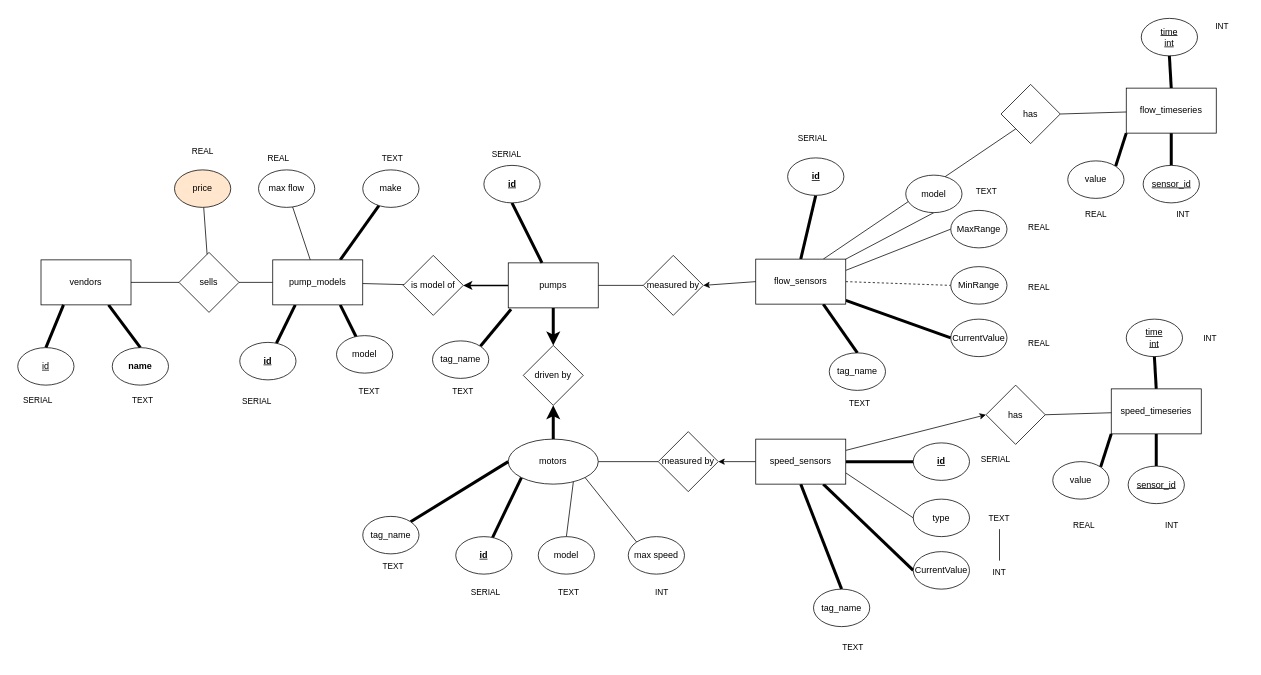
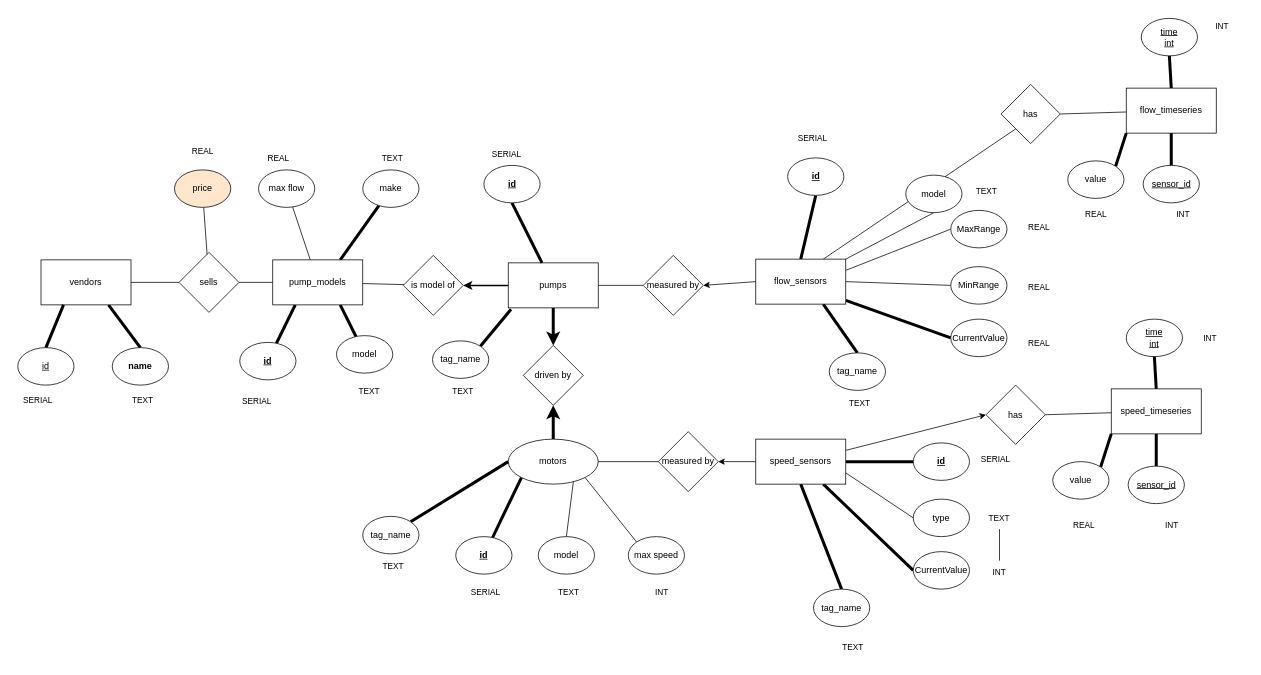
(898, 283) -> (898, 283)
